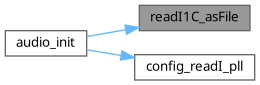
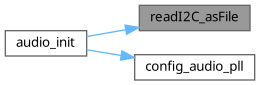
(195, 18) -> (195, 18)
(195, 67) -> (195, 67)
